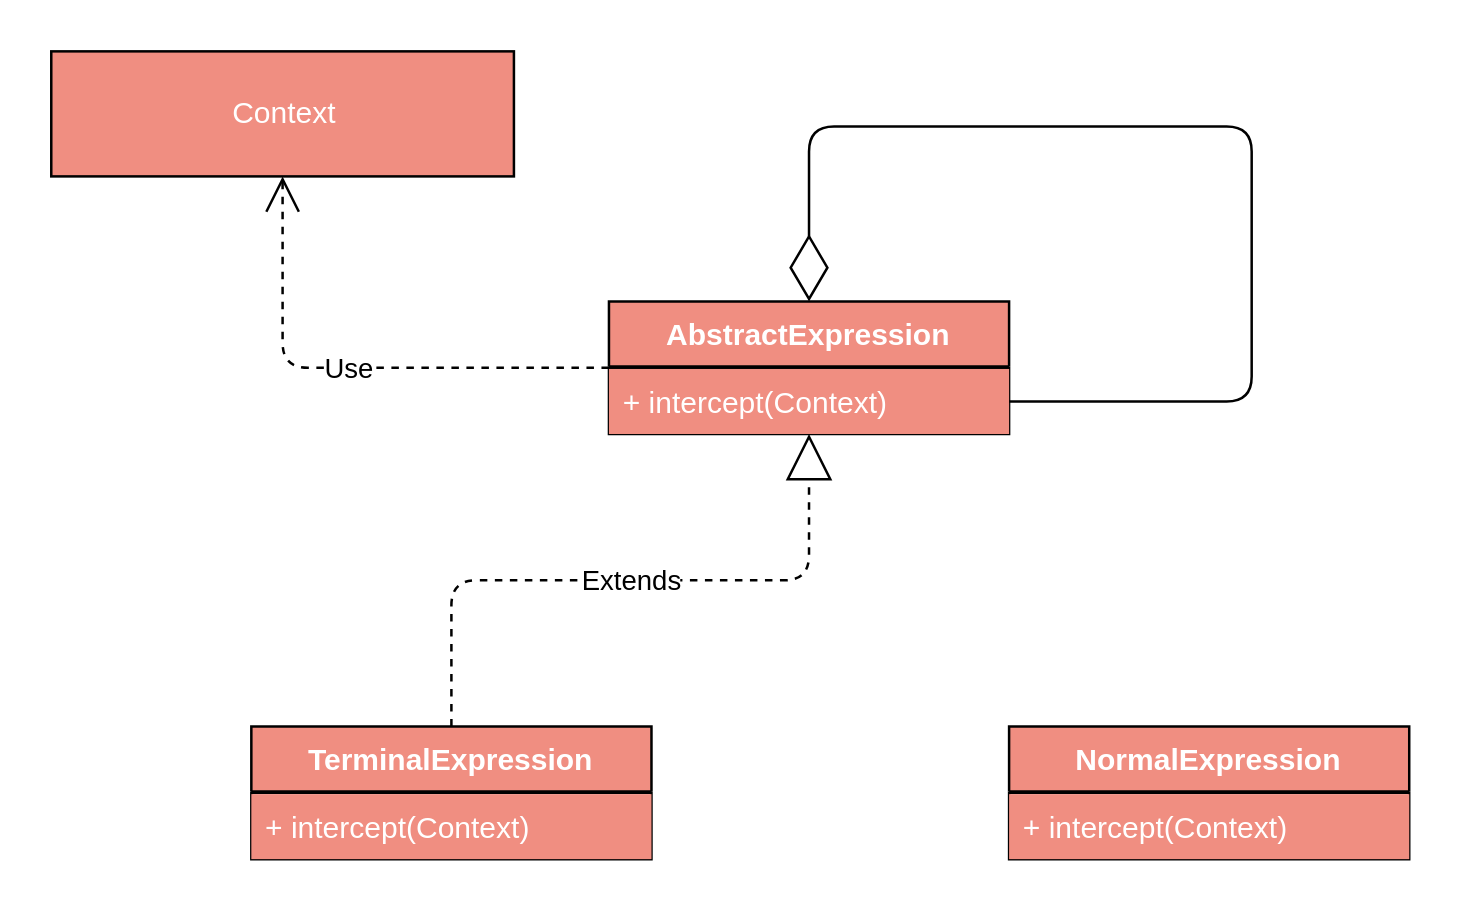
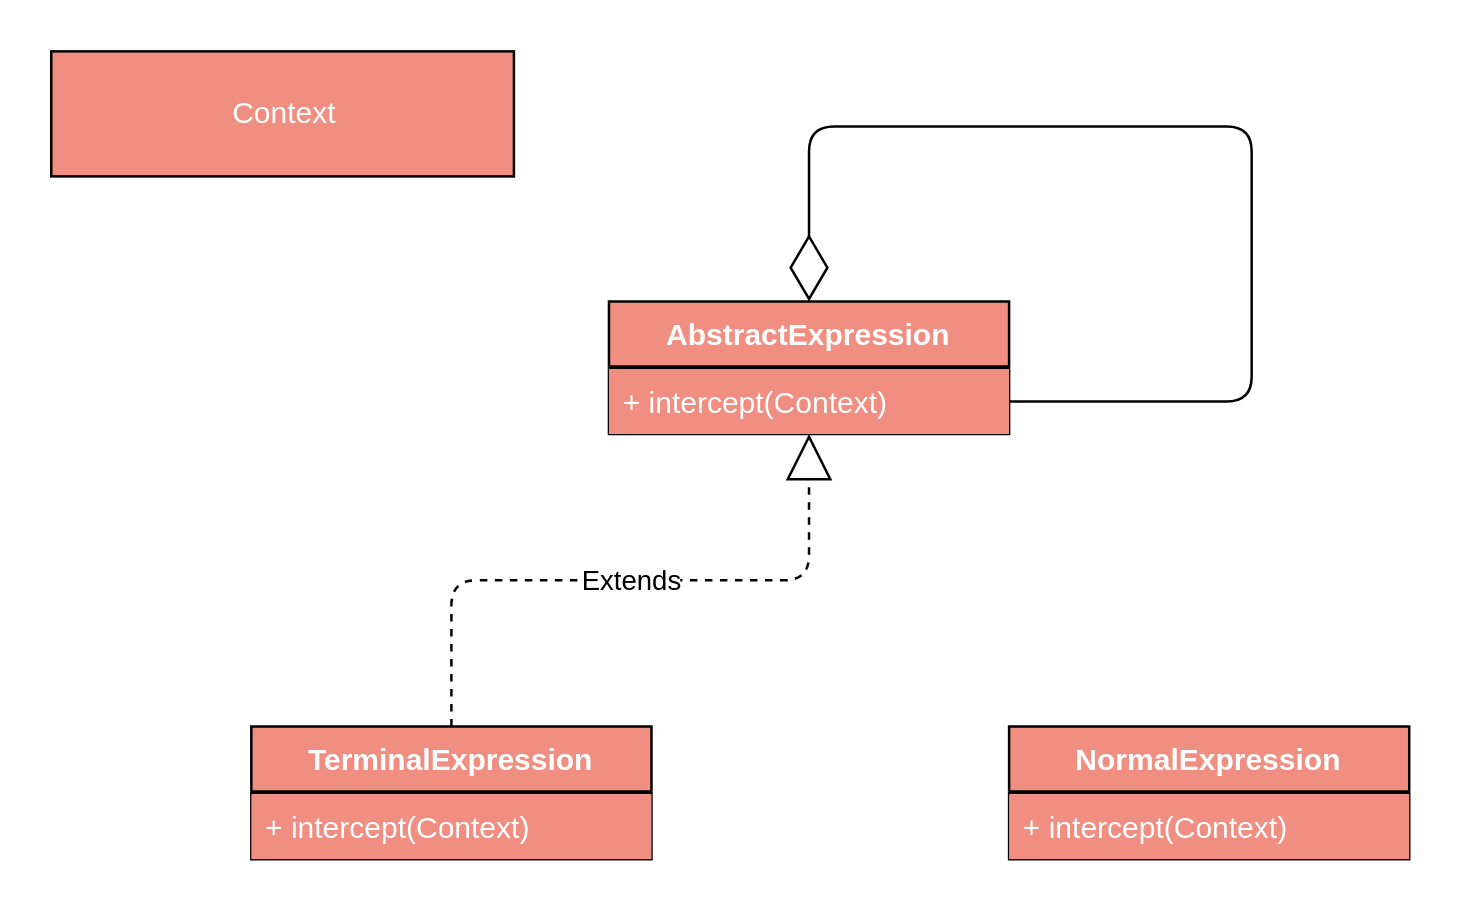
(471, 368) -> none
